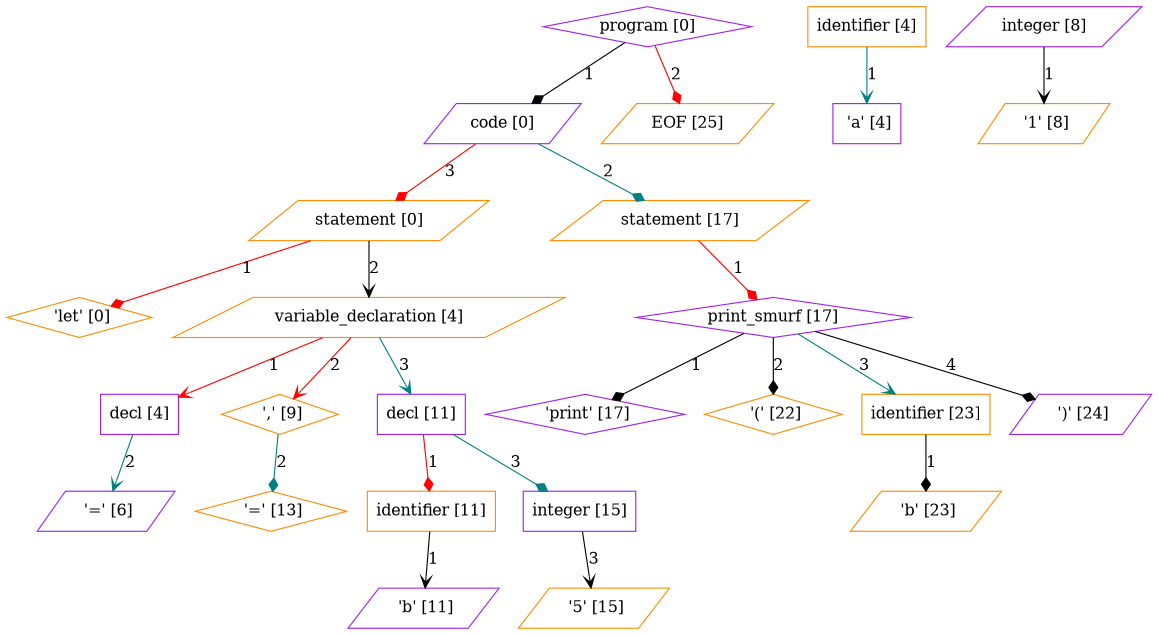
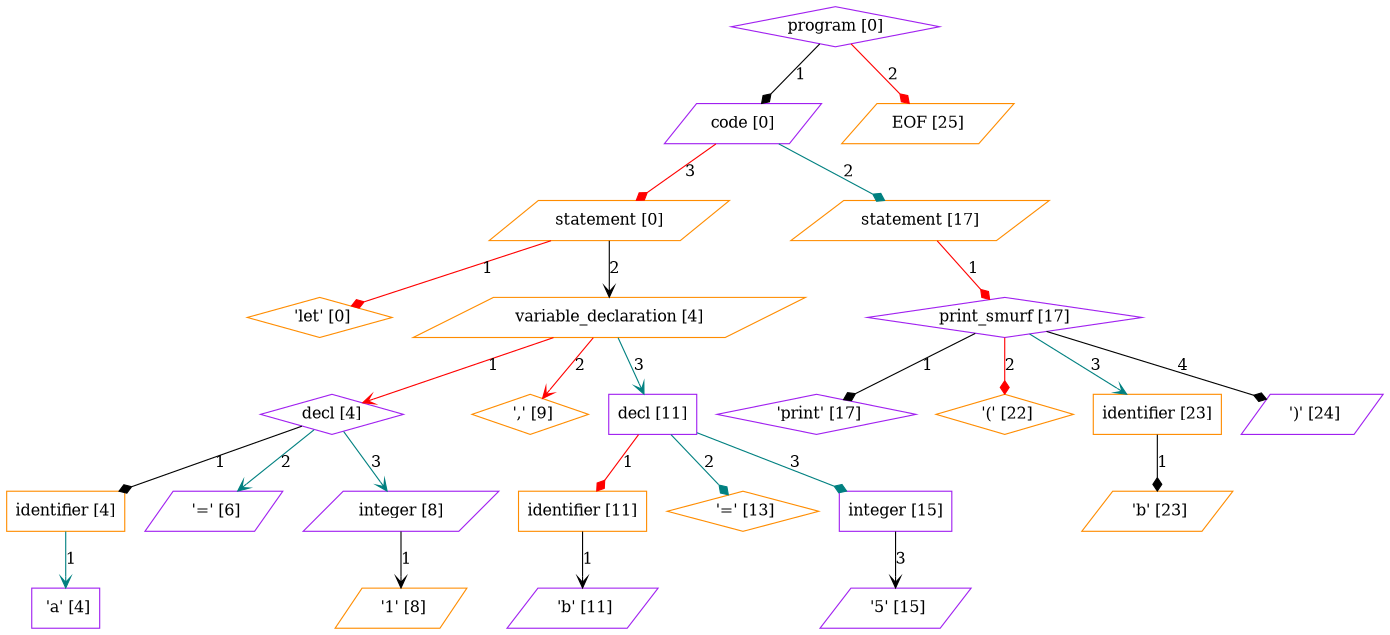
(773, 359) -> (1005, 359)
(140, 414) -> (332, 414)
none -> (217, 456)
(276, 456) -> (695, 460)
none -> (362, 457)
(594, 608) -> (896, 608)
